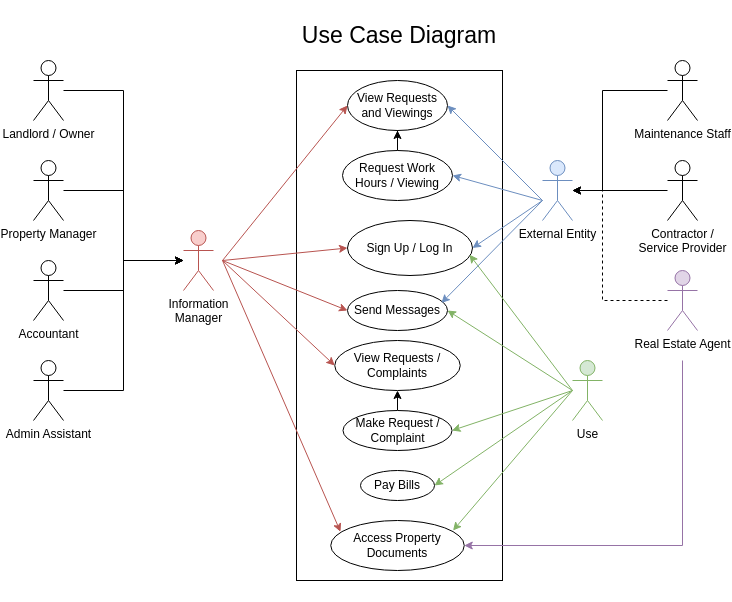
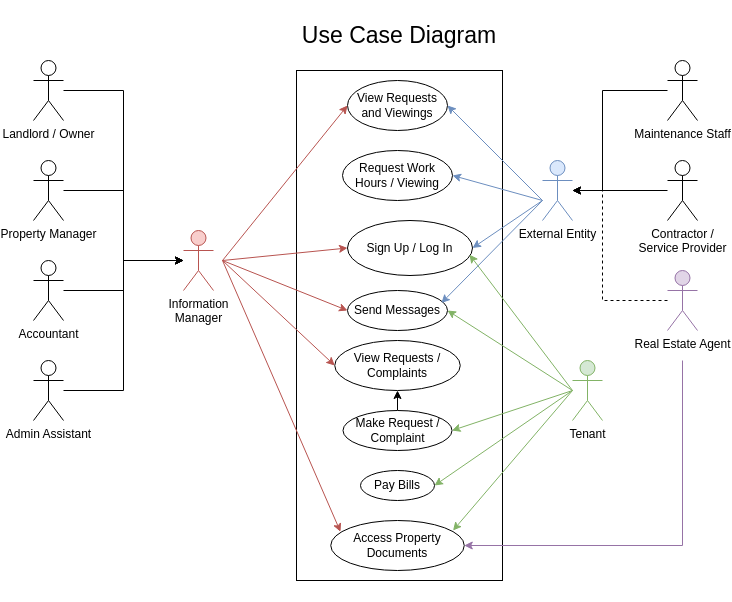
(398, 137) -> none
(588, 435) -> (588, 435)
